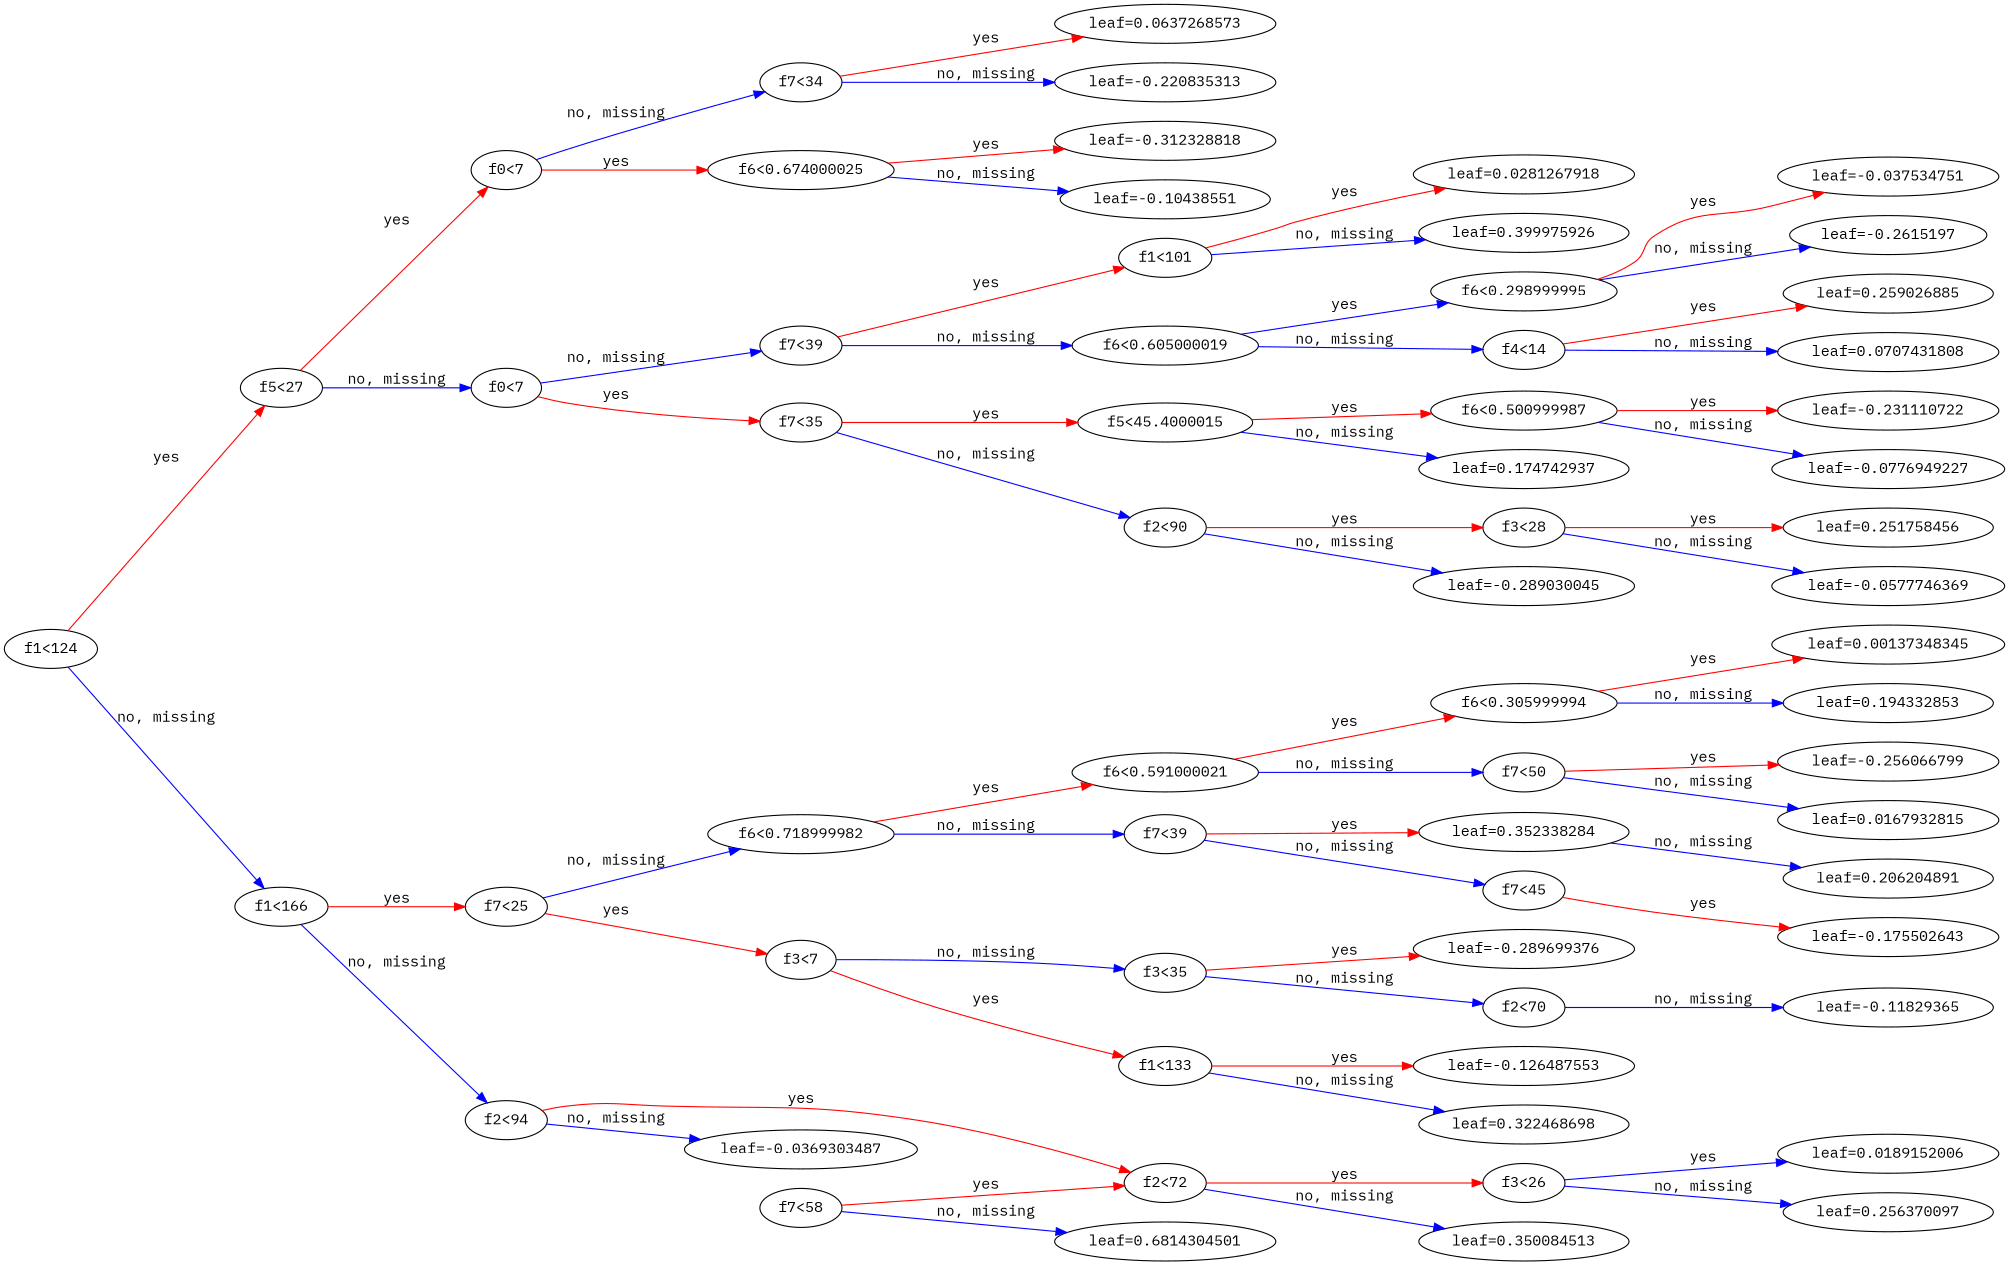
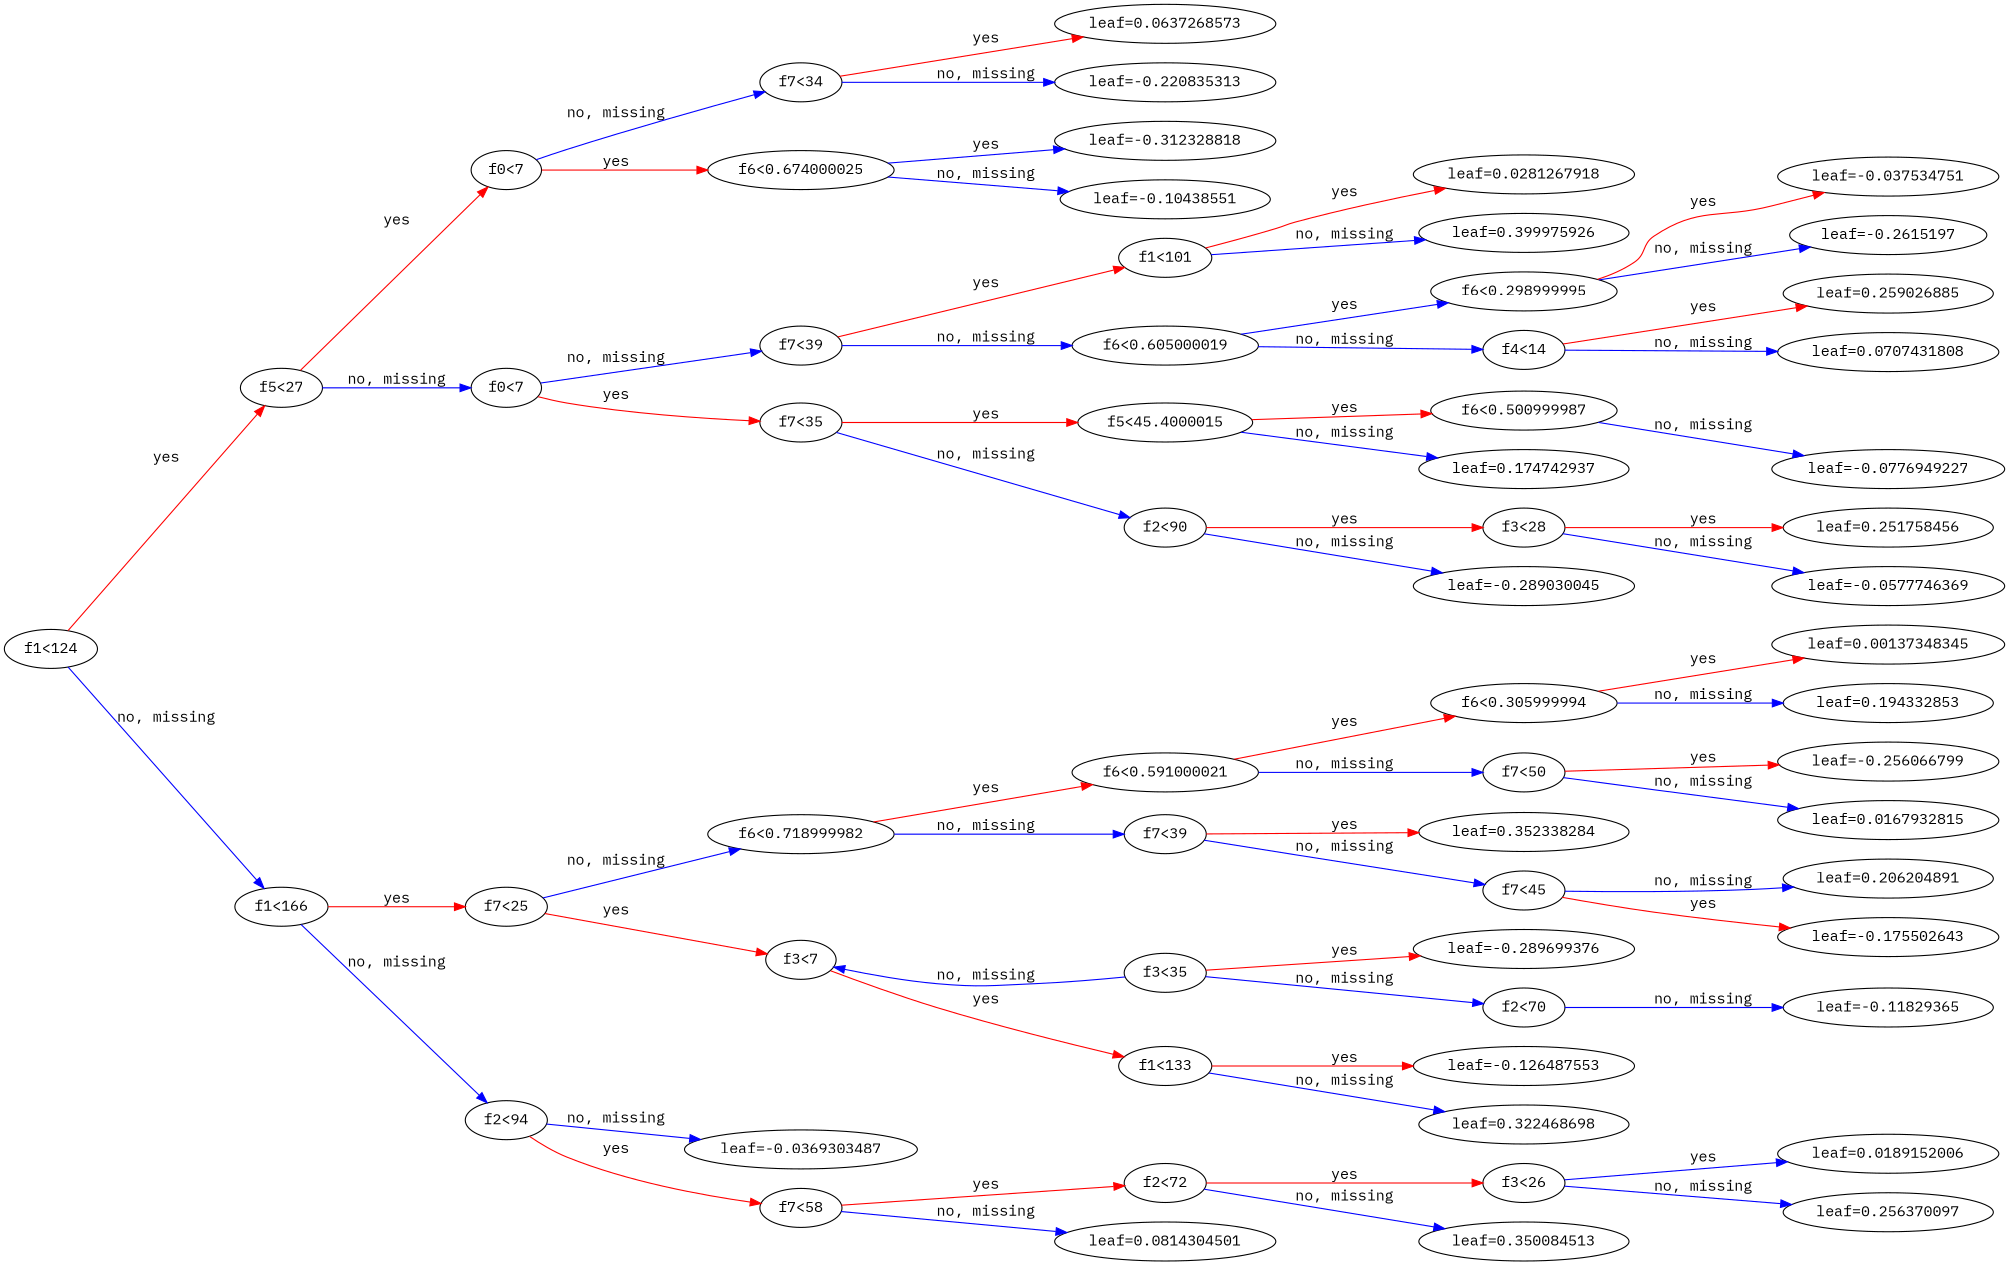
(971, 156) -> (971, 156)
(1888, 411) -> none
(1701, 855) -> (1674, 891)
(975, 961) -> (984, 986)
(834, 1110) -> (637, 1180)
(1165, 1242) -> (1165, 1242)
